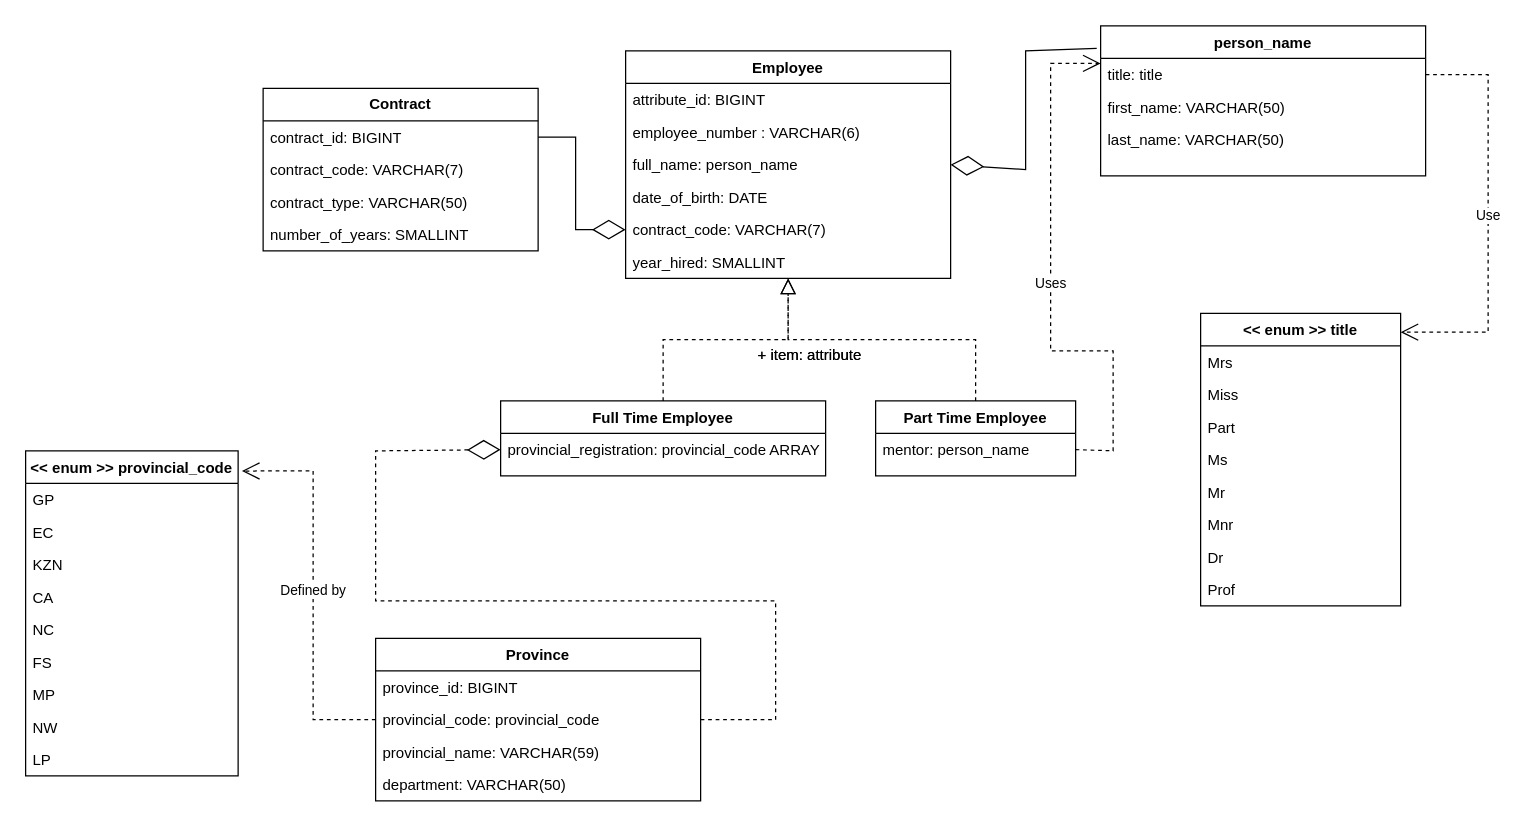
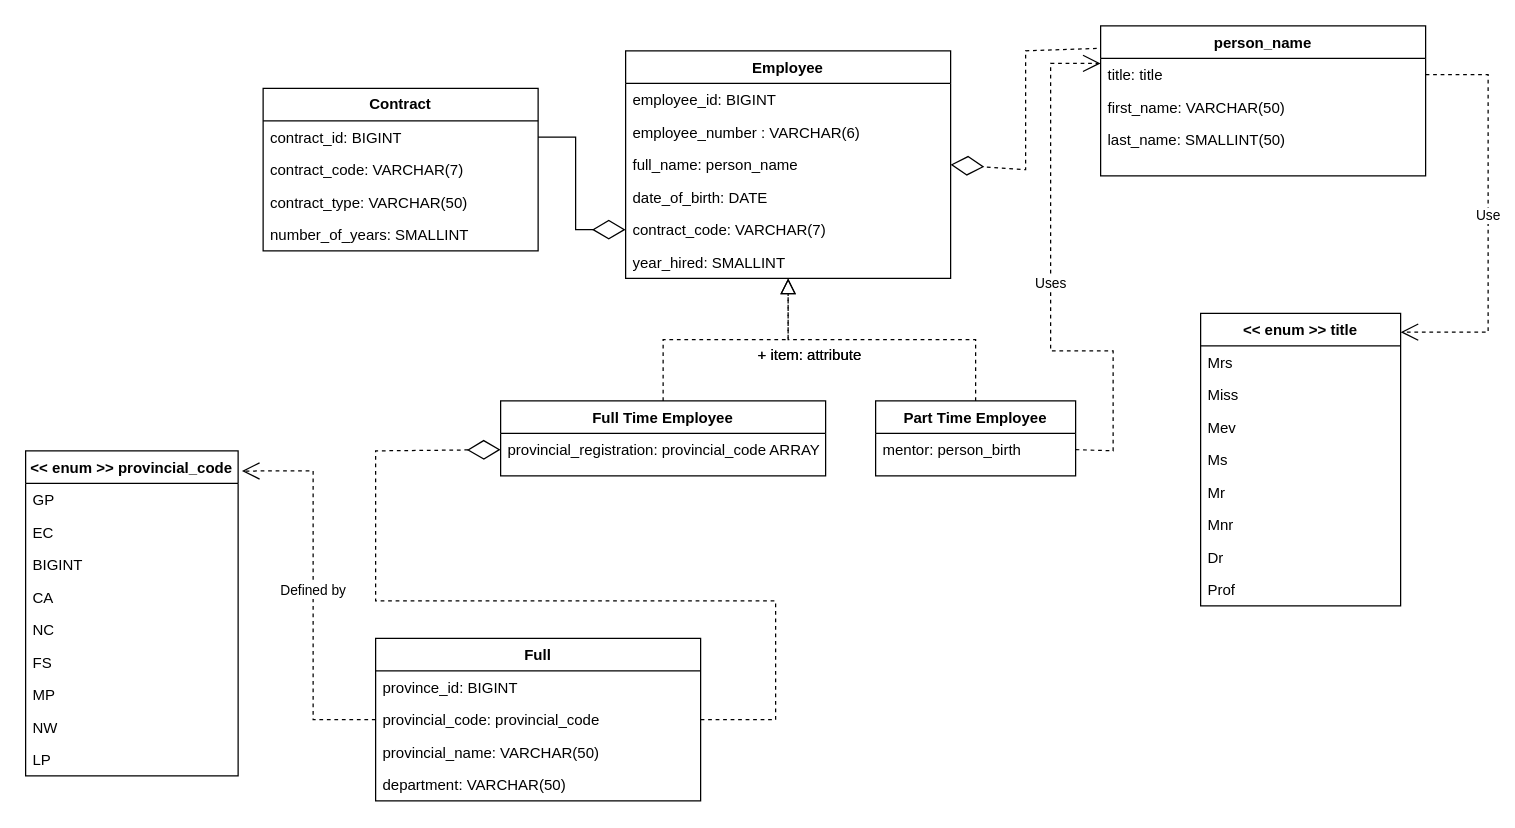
(1026, 97) -> (1026, 97)
(709, 101) -> (705, 101)
(1194, 140) -> (1198, 140)
(1224, 428) -> (1220, 428)
(959, 451) -> (961, 451)
(45, 565) -> (58, 565)
(538, 655) -> (538, 655)
(490, 753) -> (490, 753)
